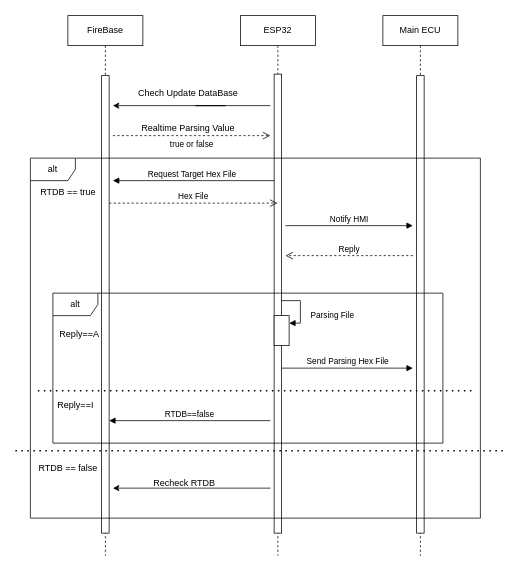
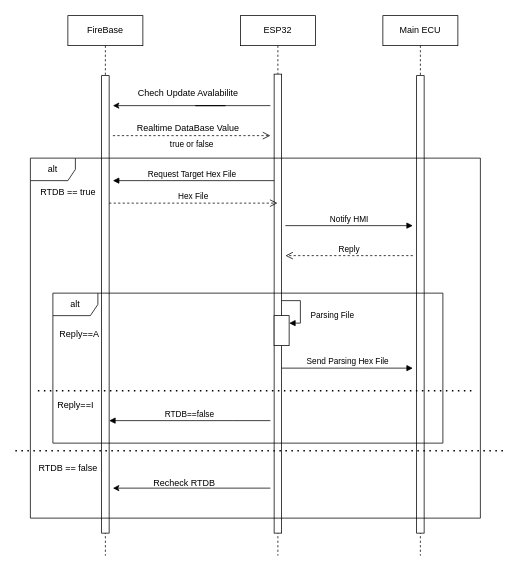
(188, 93) -> (188, 93)
(188, 128) -> (188, 128)
